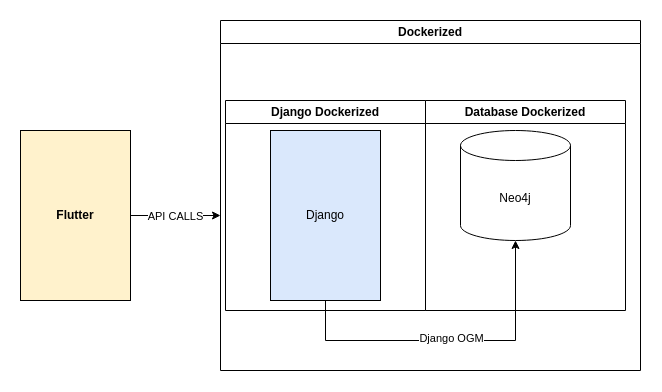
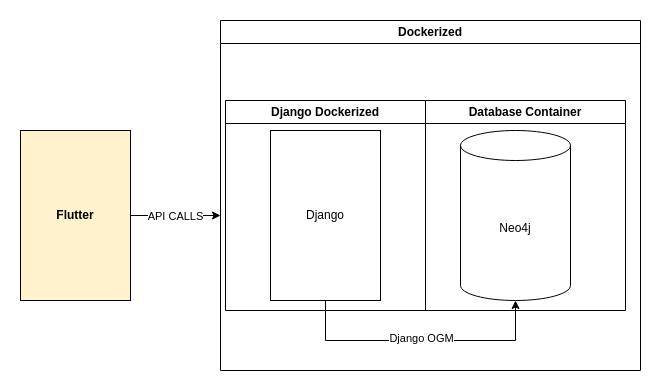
(526, 113) -> (526, 113)
(516, 186) -> (516, 216)
(326, 216) -> (326, 216)
